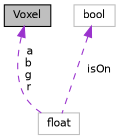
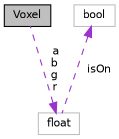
(19, 79) -> (42, 65)
